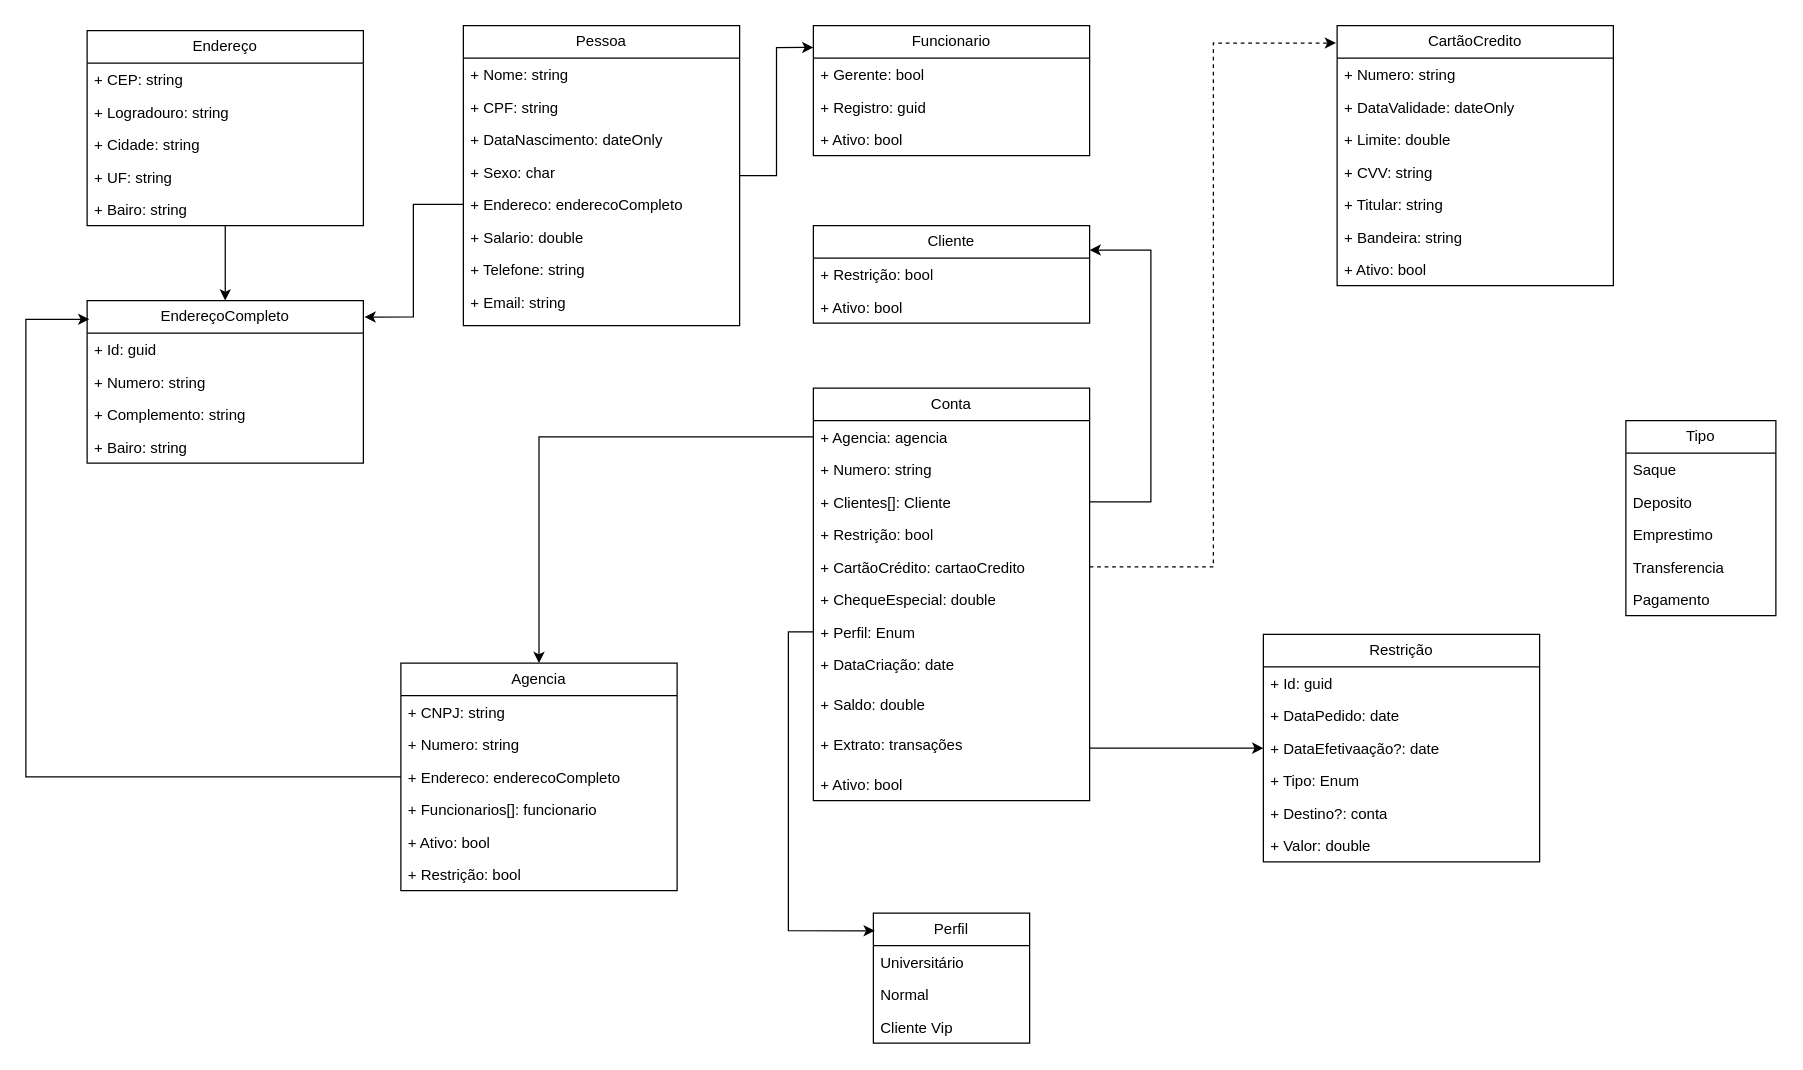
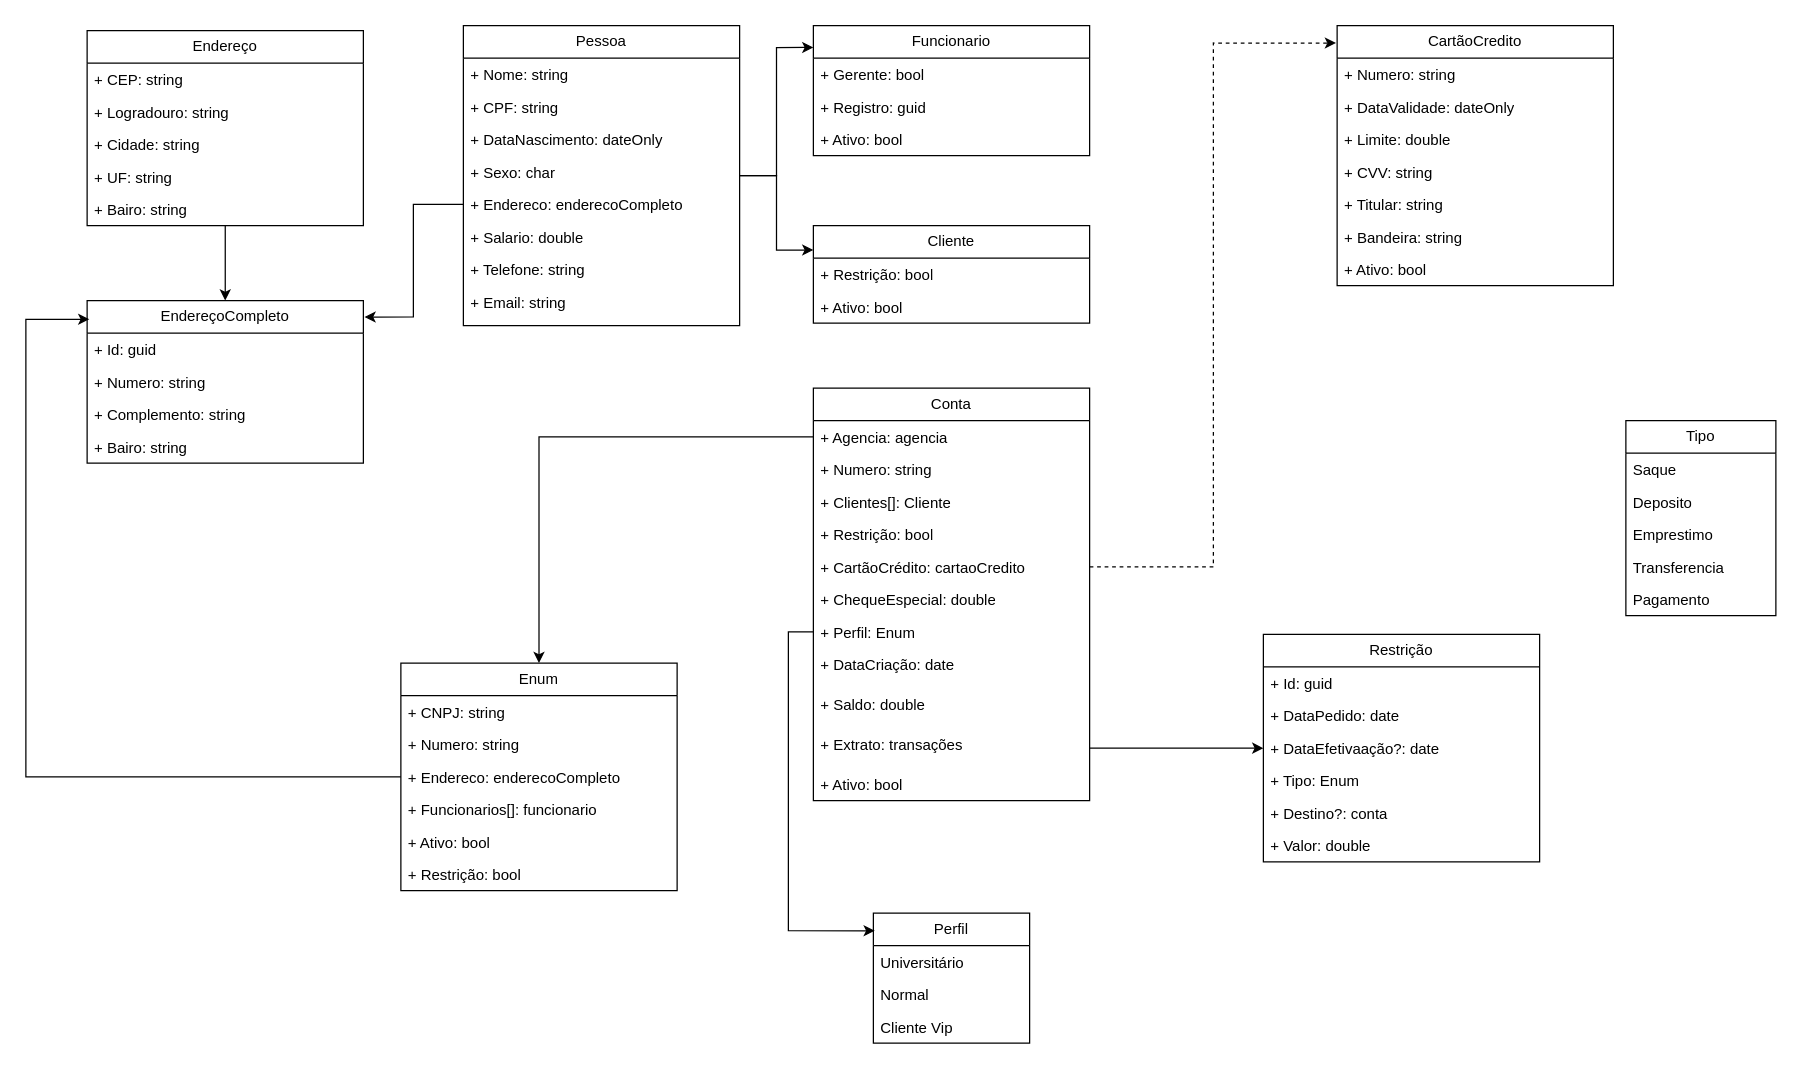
none -> (776, 228)
(1151, 380) -> none
(539, 679) -> (539, 679)
